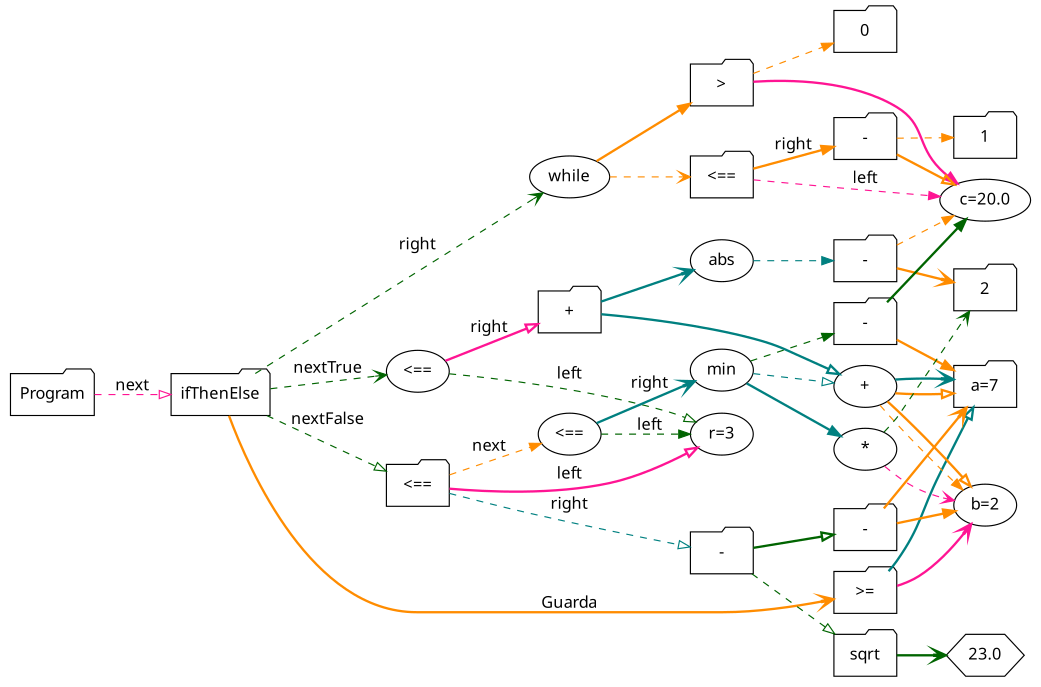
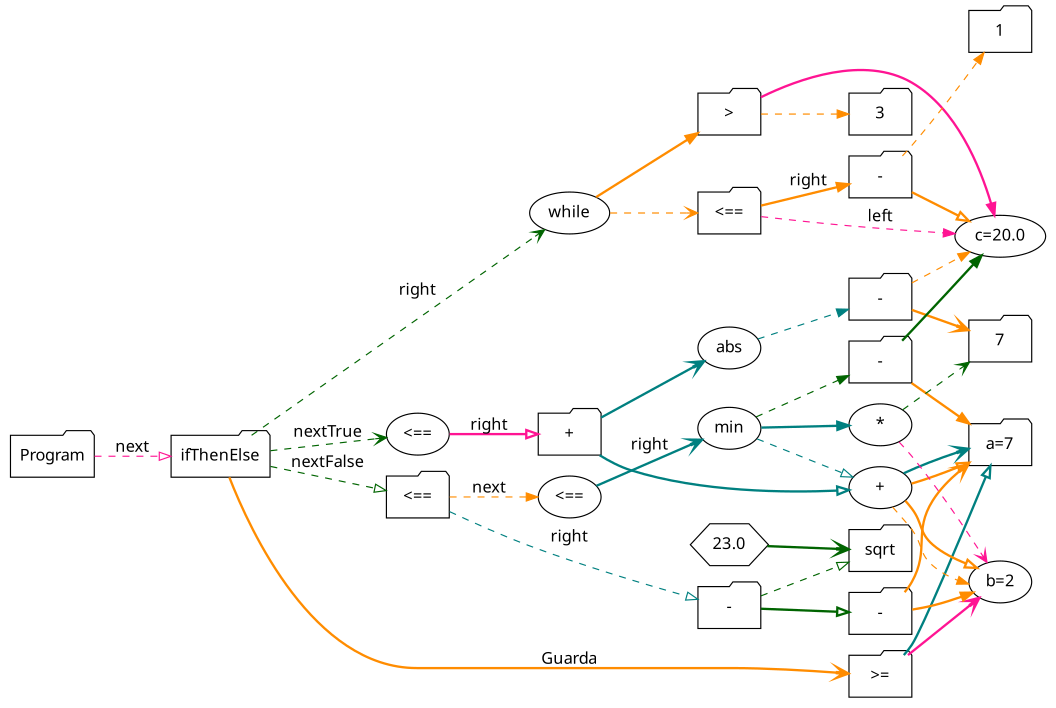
(865, 31) -> (880, 114)
(985, 290) -> (1000, 341)
(722, 434) -> none
(915, 655) -> (802, 548)
